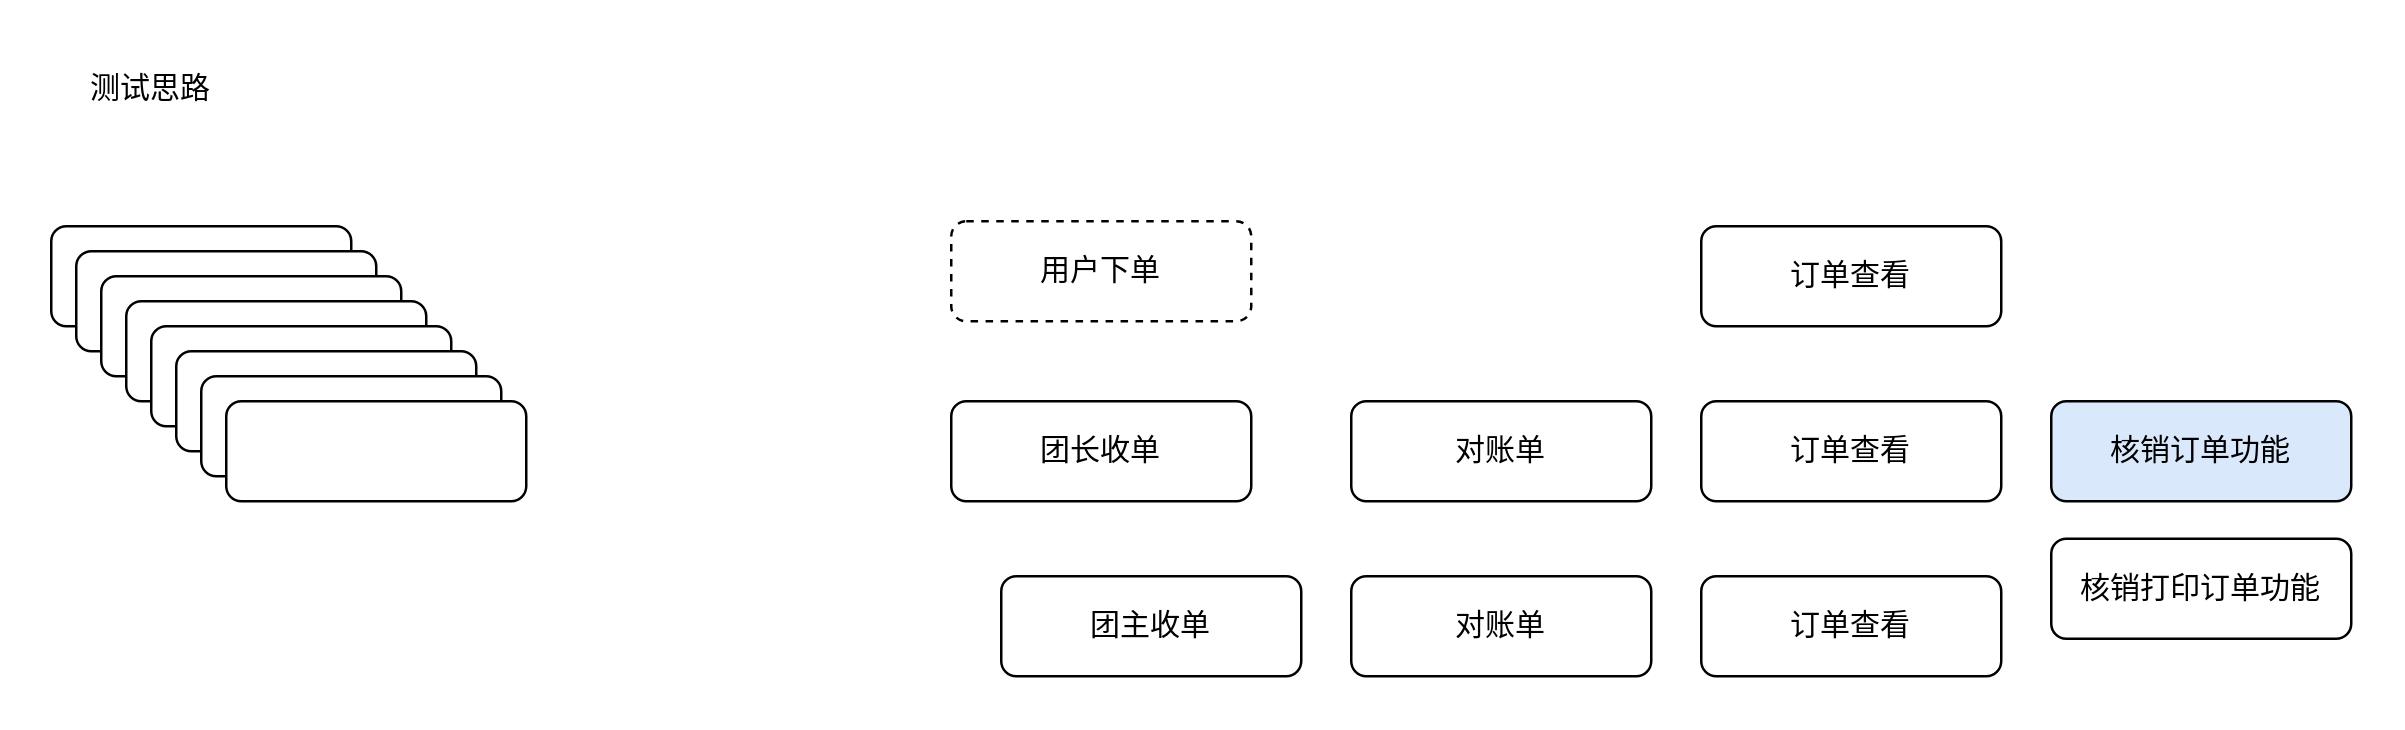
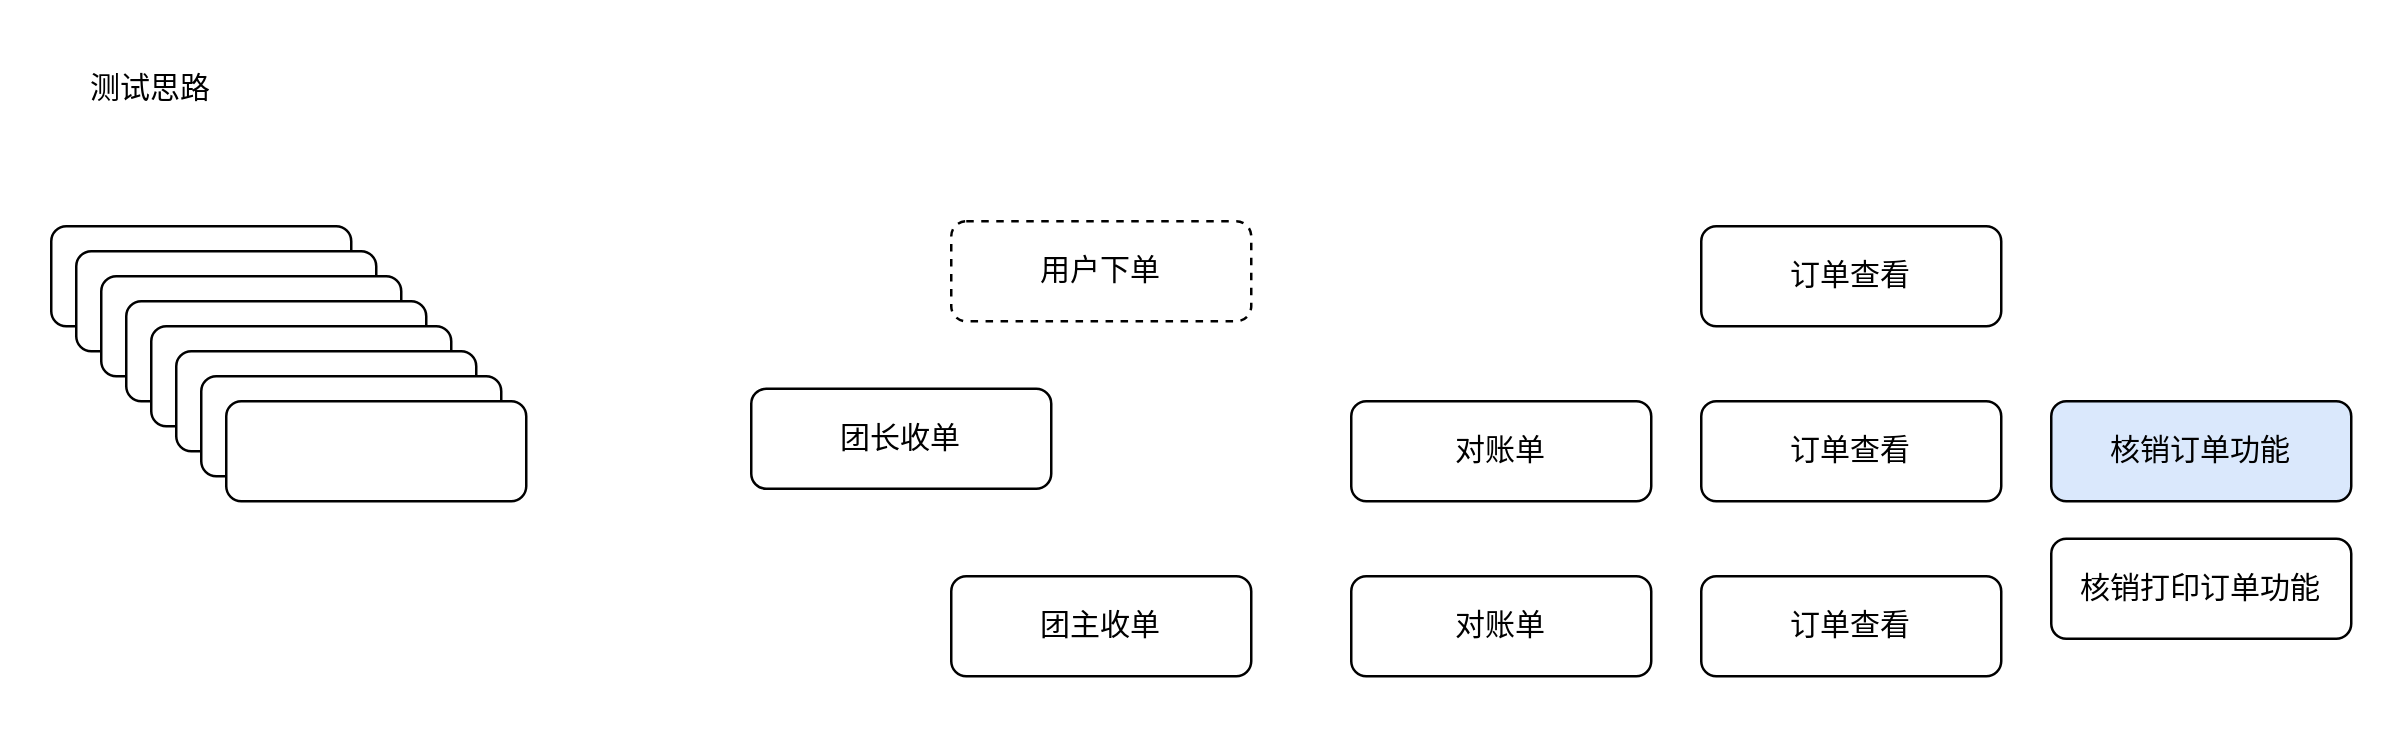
(1101, 451) -> (901, 439)
(1151, 626) -> (1101, 626)
